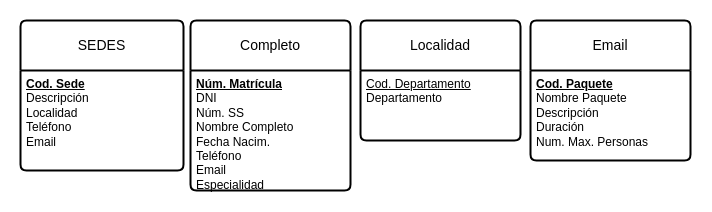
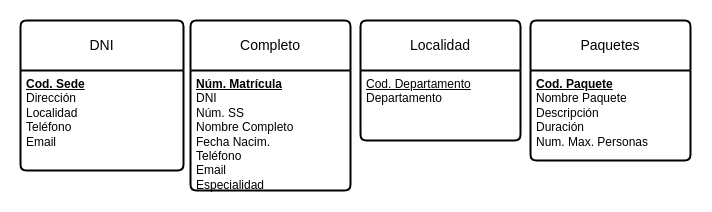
(102, 46) -> (102, 46)
(611, 46) -> (611, 46)
(60, 114) -> (54, 114)
